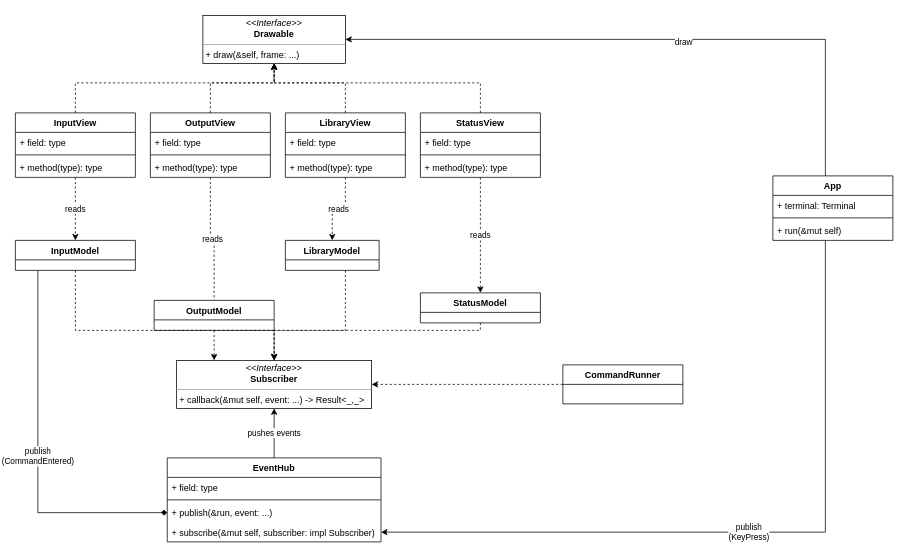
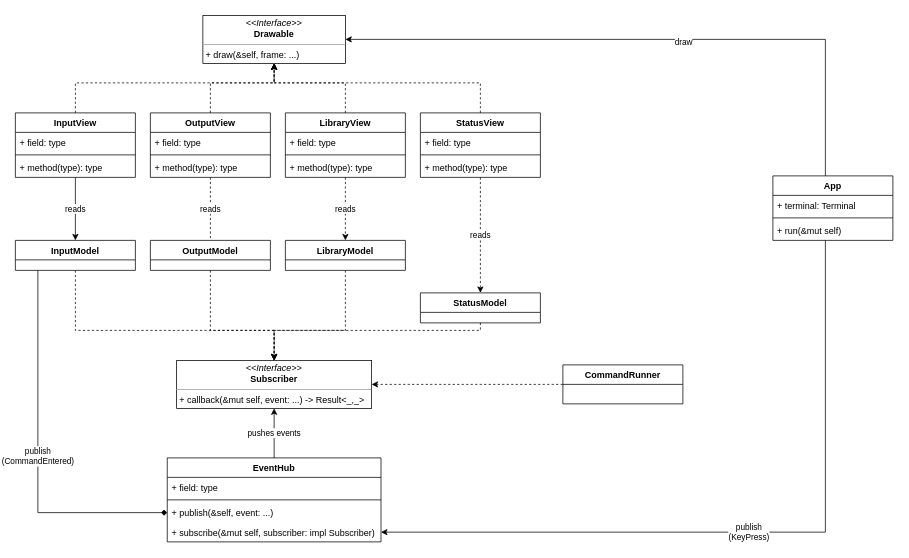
(75, 192) -> (75, 192)
(332, 255) -> (345, 255)
(214, 315) -> (210, 255)
(228, 513) -> (229, 513)
